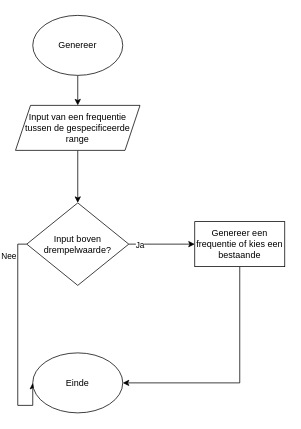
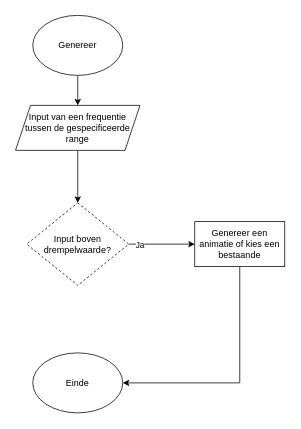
(78, 244) -> (78, 244)
(240, 244) -> (240, 244)
(18, 336) -> none
